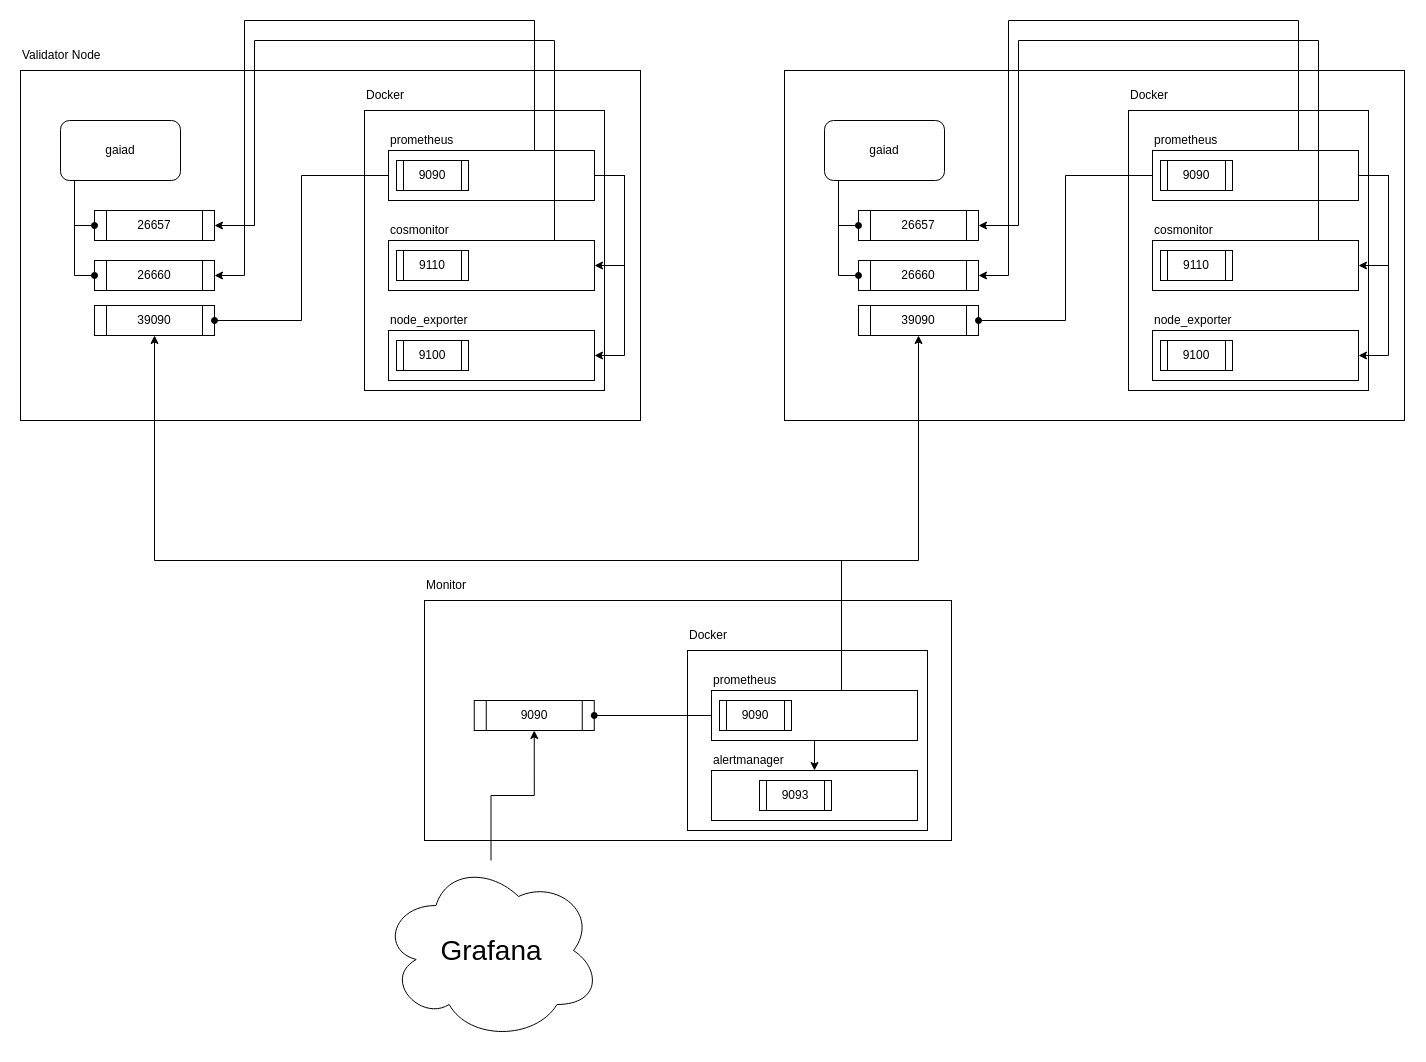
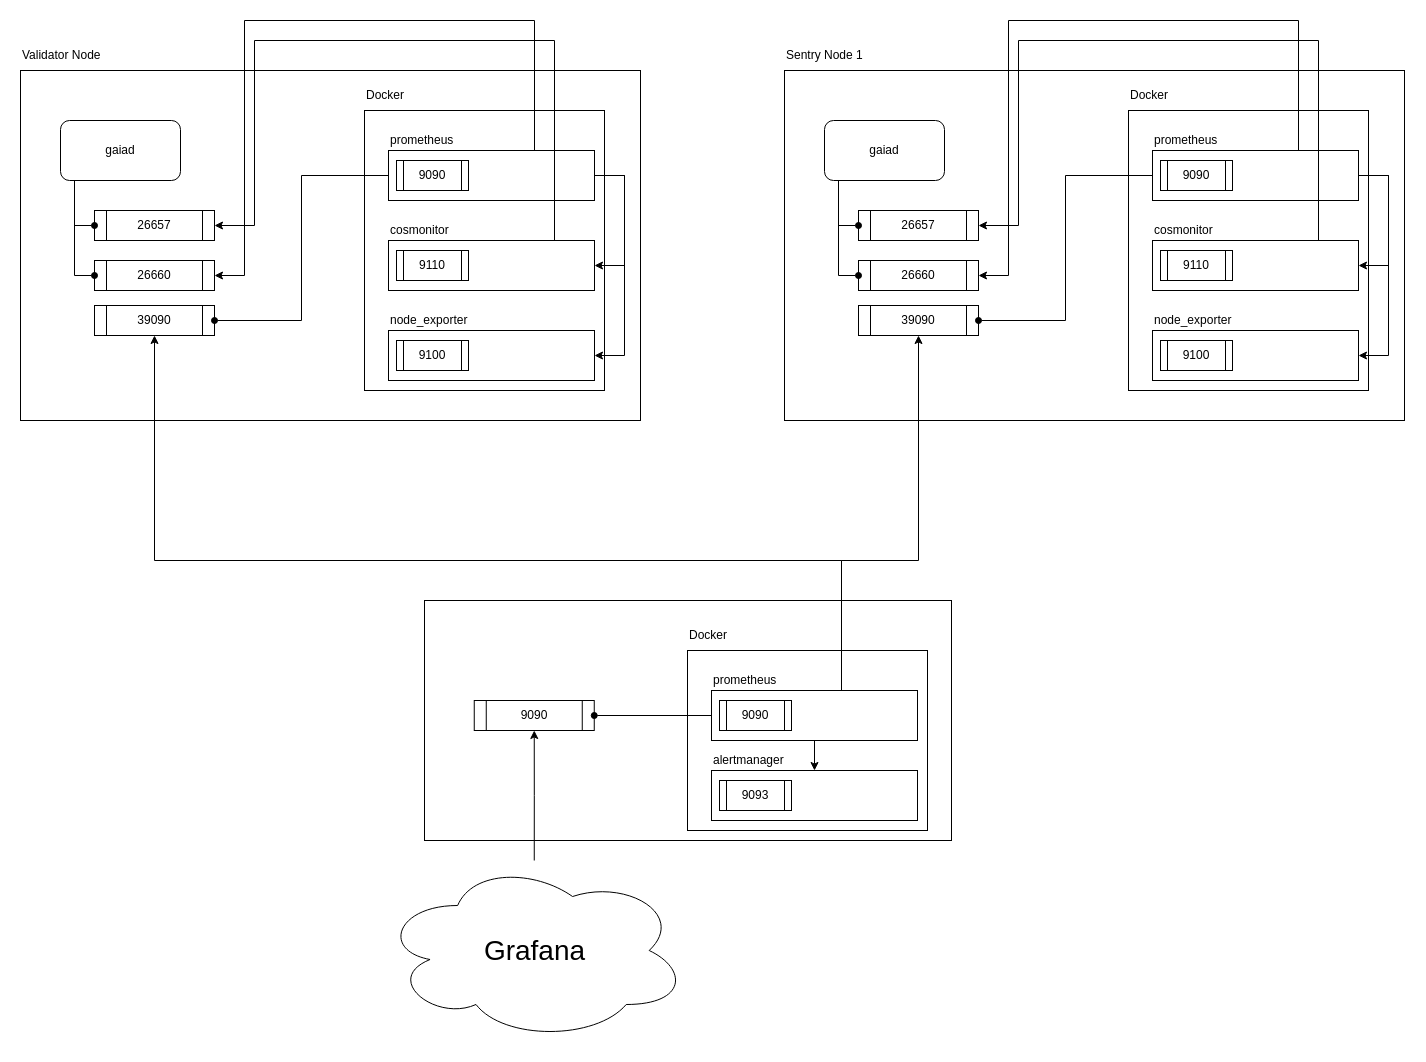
none -> (833, 56)
(473, 586) -> none
(796, 796) -> (756, 796)
(491, 951) -> (534, 951)
